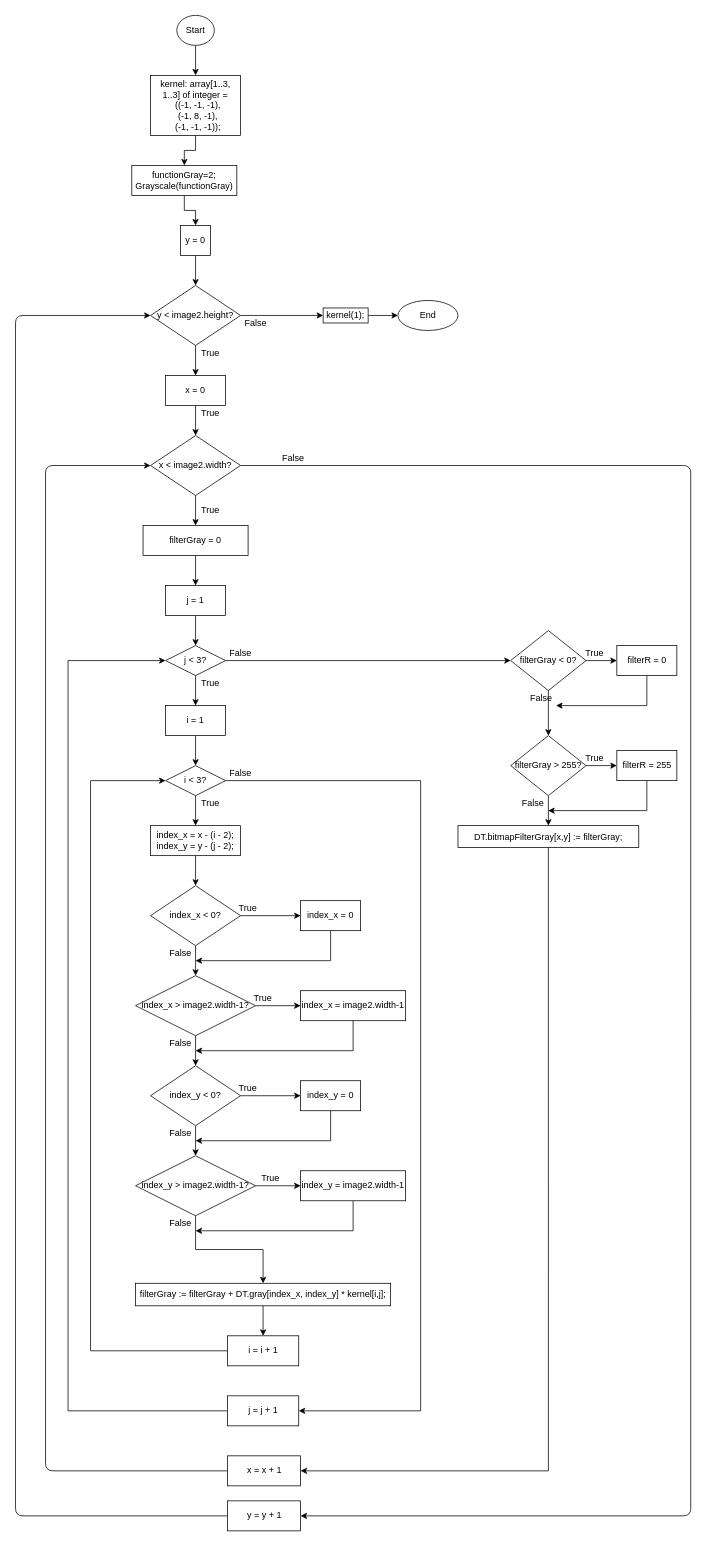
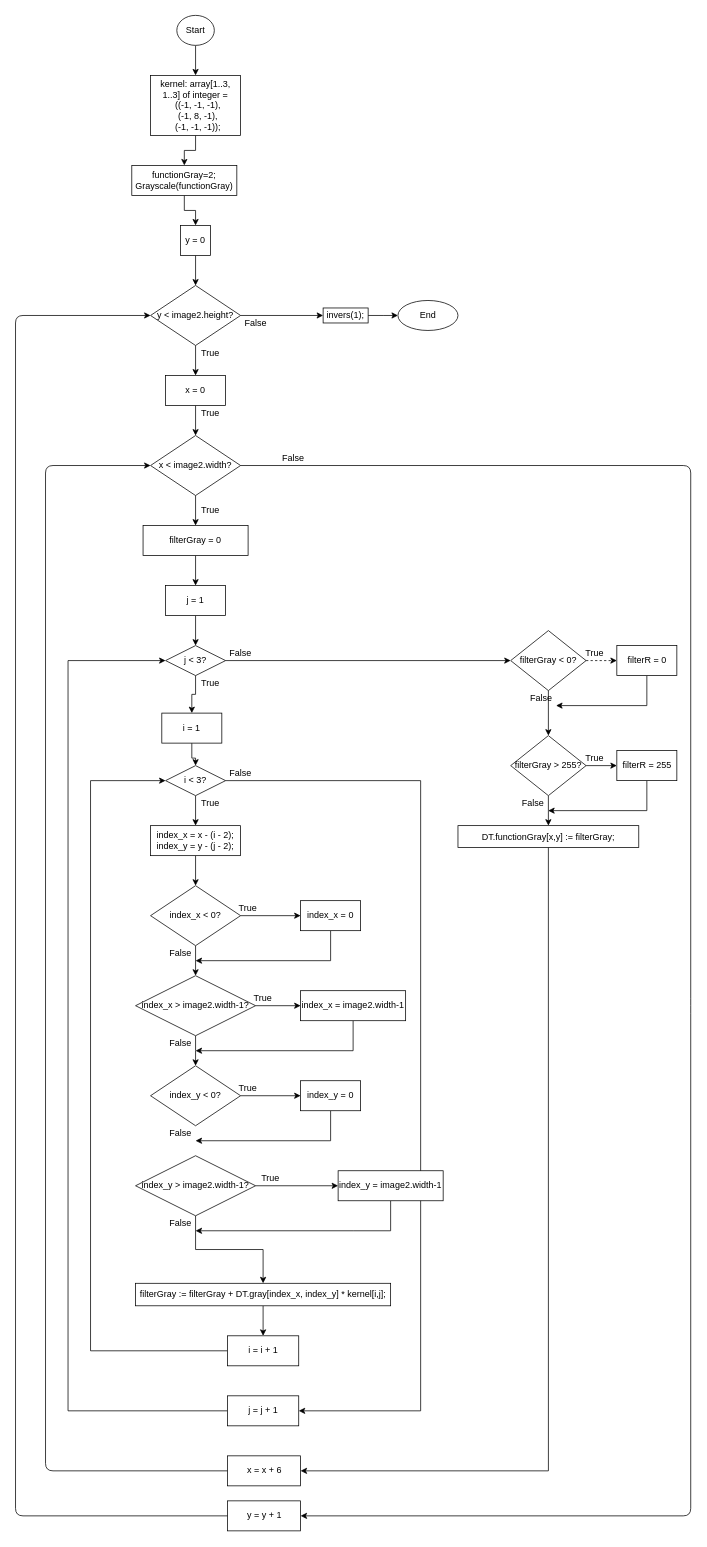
(345, 315) -> (345, 315)
(598, 660) -> (598, 660)
(195, 720) -> (192, 728)
(548, 837) -> (548, 837)
(195, 1137) -> none
(353, 1185) -> (390, 1185)
(264, 1470) -> (264, 1470)
